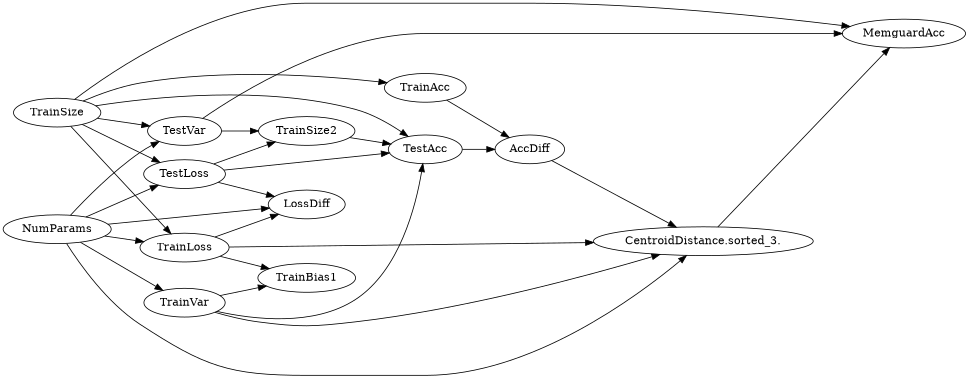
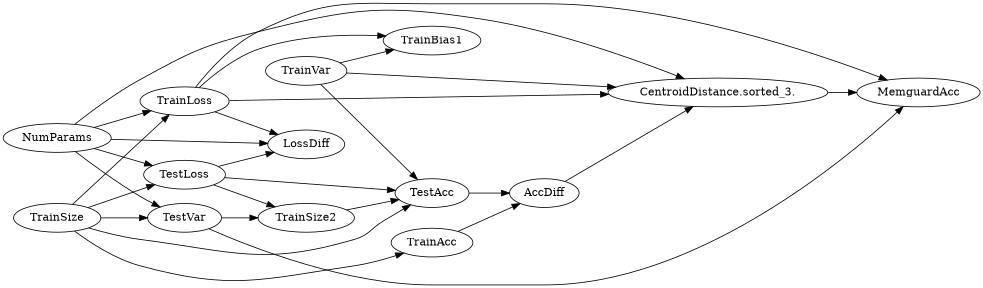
(447, 3) -> (529, 4)
(118, 264) -> none
